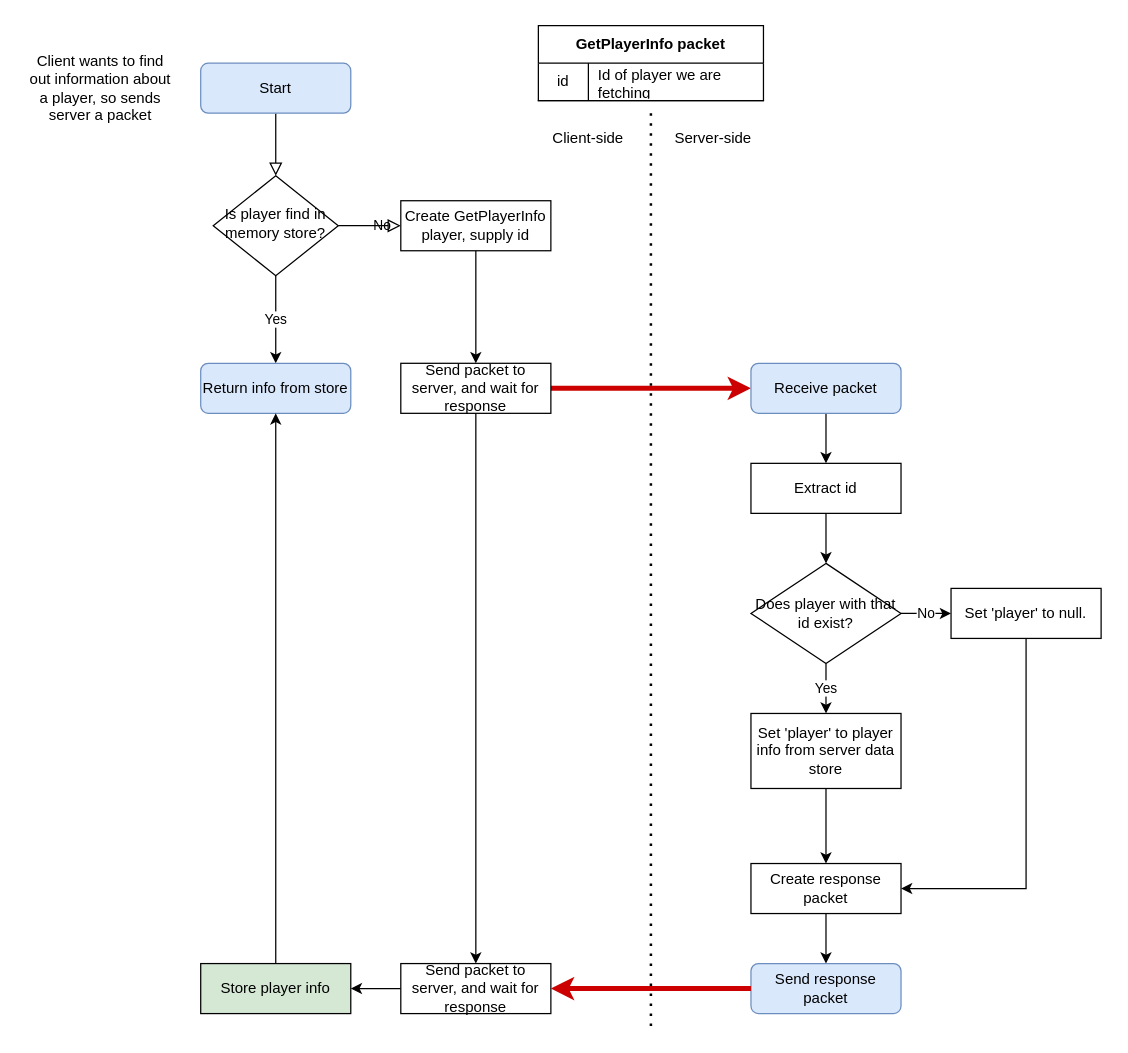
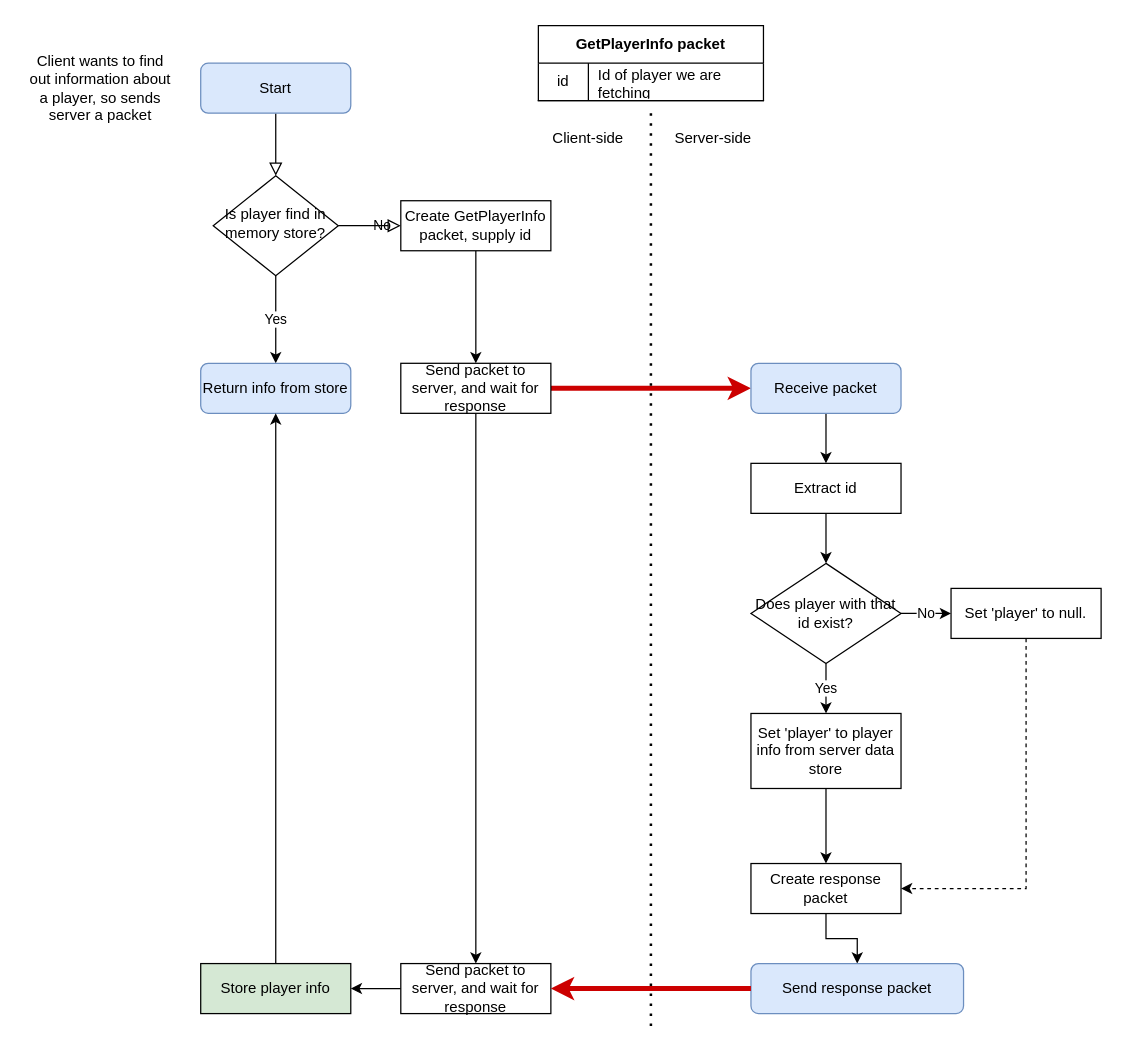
(476, 226) -> (476, 226)
(1026, 822) -> (1026, 822)
(826, 988) -> (857, 988)
